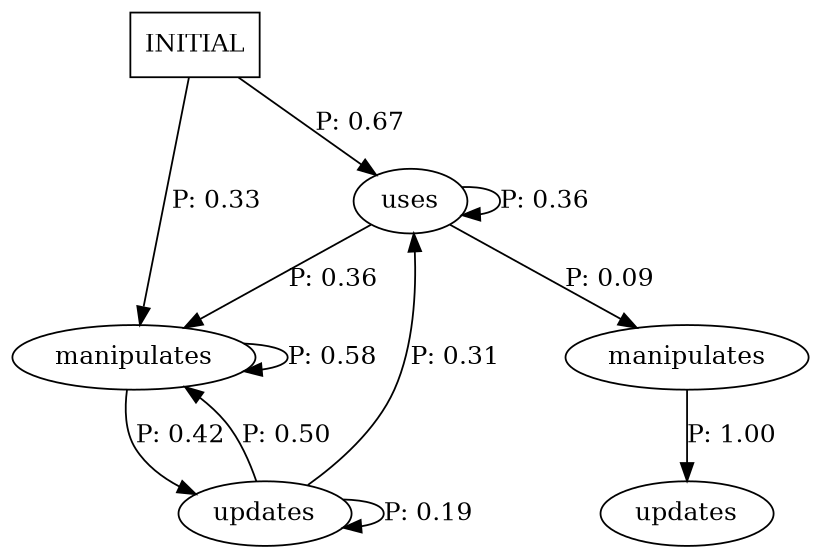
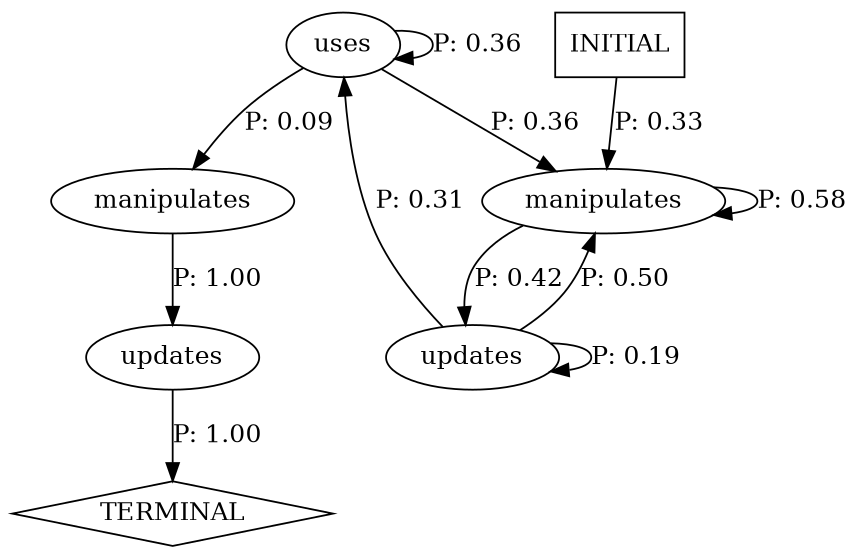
(300, 121) -> none
none -> (173, 514)
